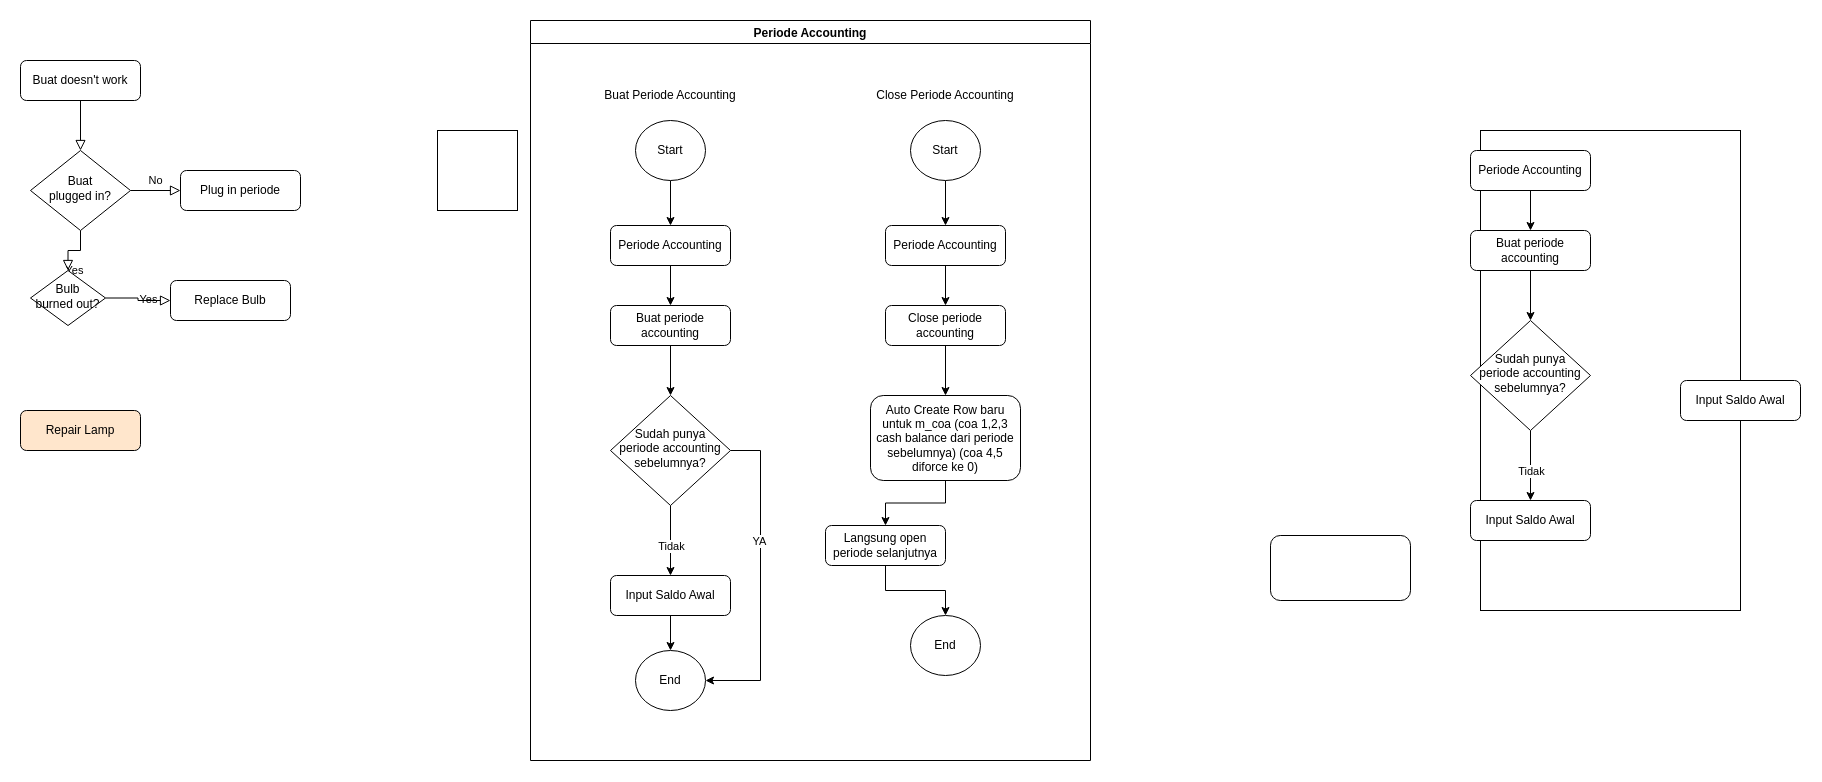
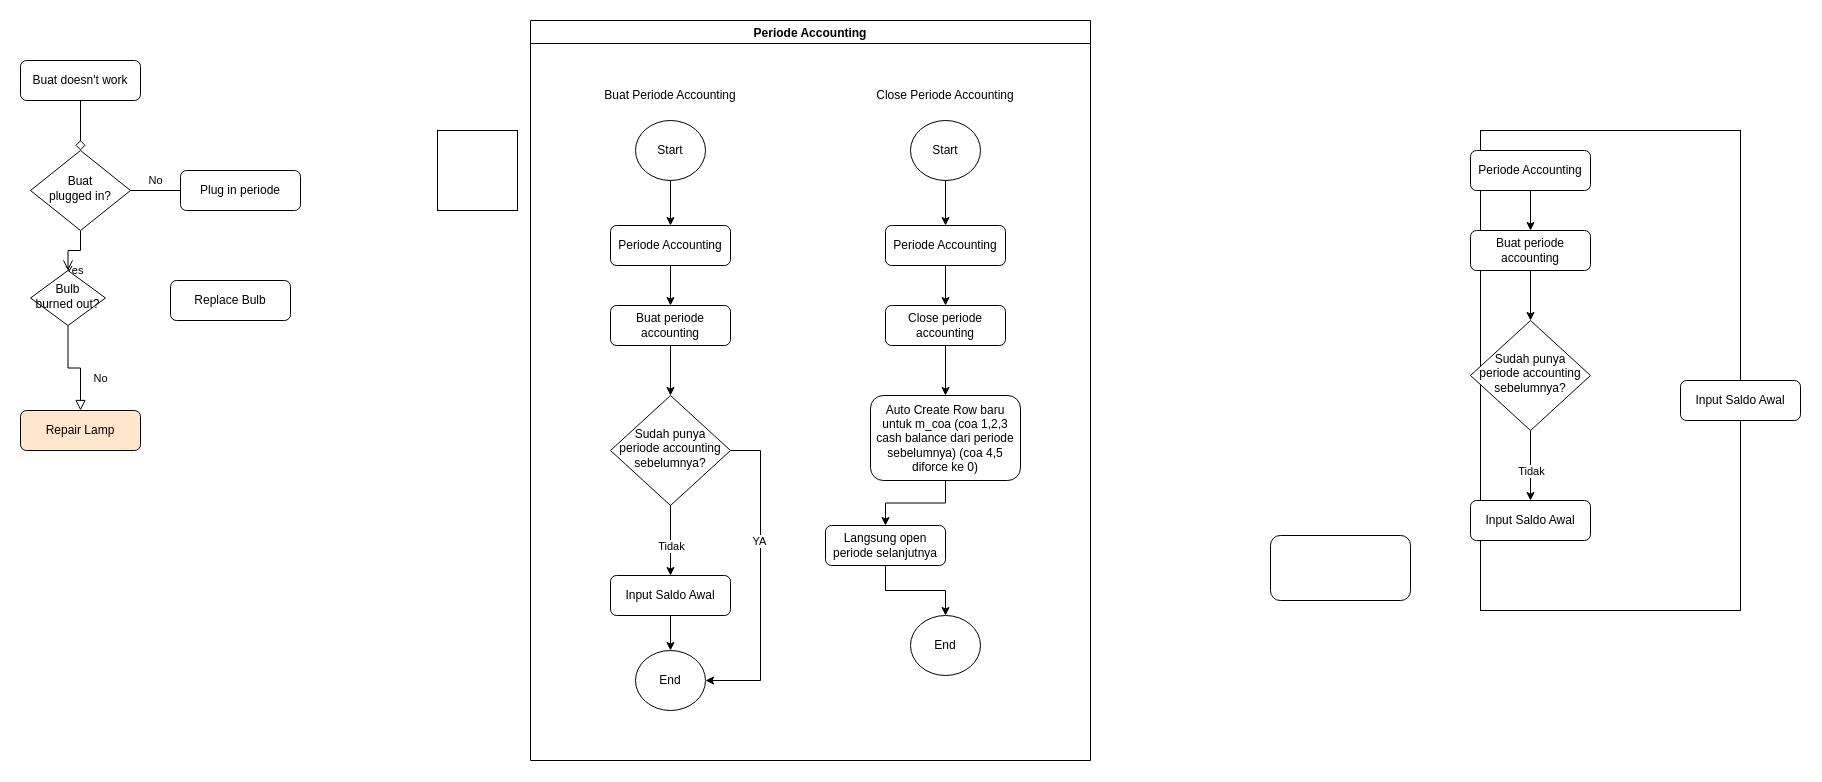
(81, 139) -> (81, 139)
(169, 191) -> (173, 191)
(68, 259) -> (68, 263)
(134, 298) -> none
none -> (69, 368)
